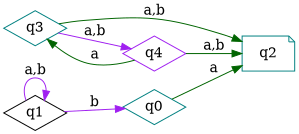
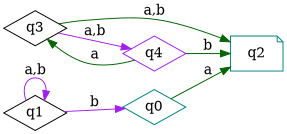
(35, 28) -> (35, 28)
(214, 46) -> (208, 46)
